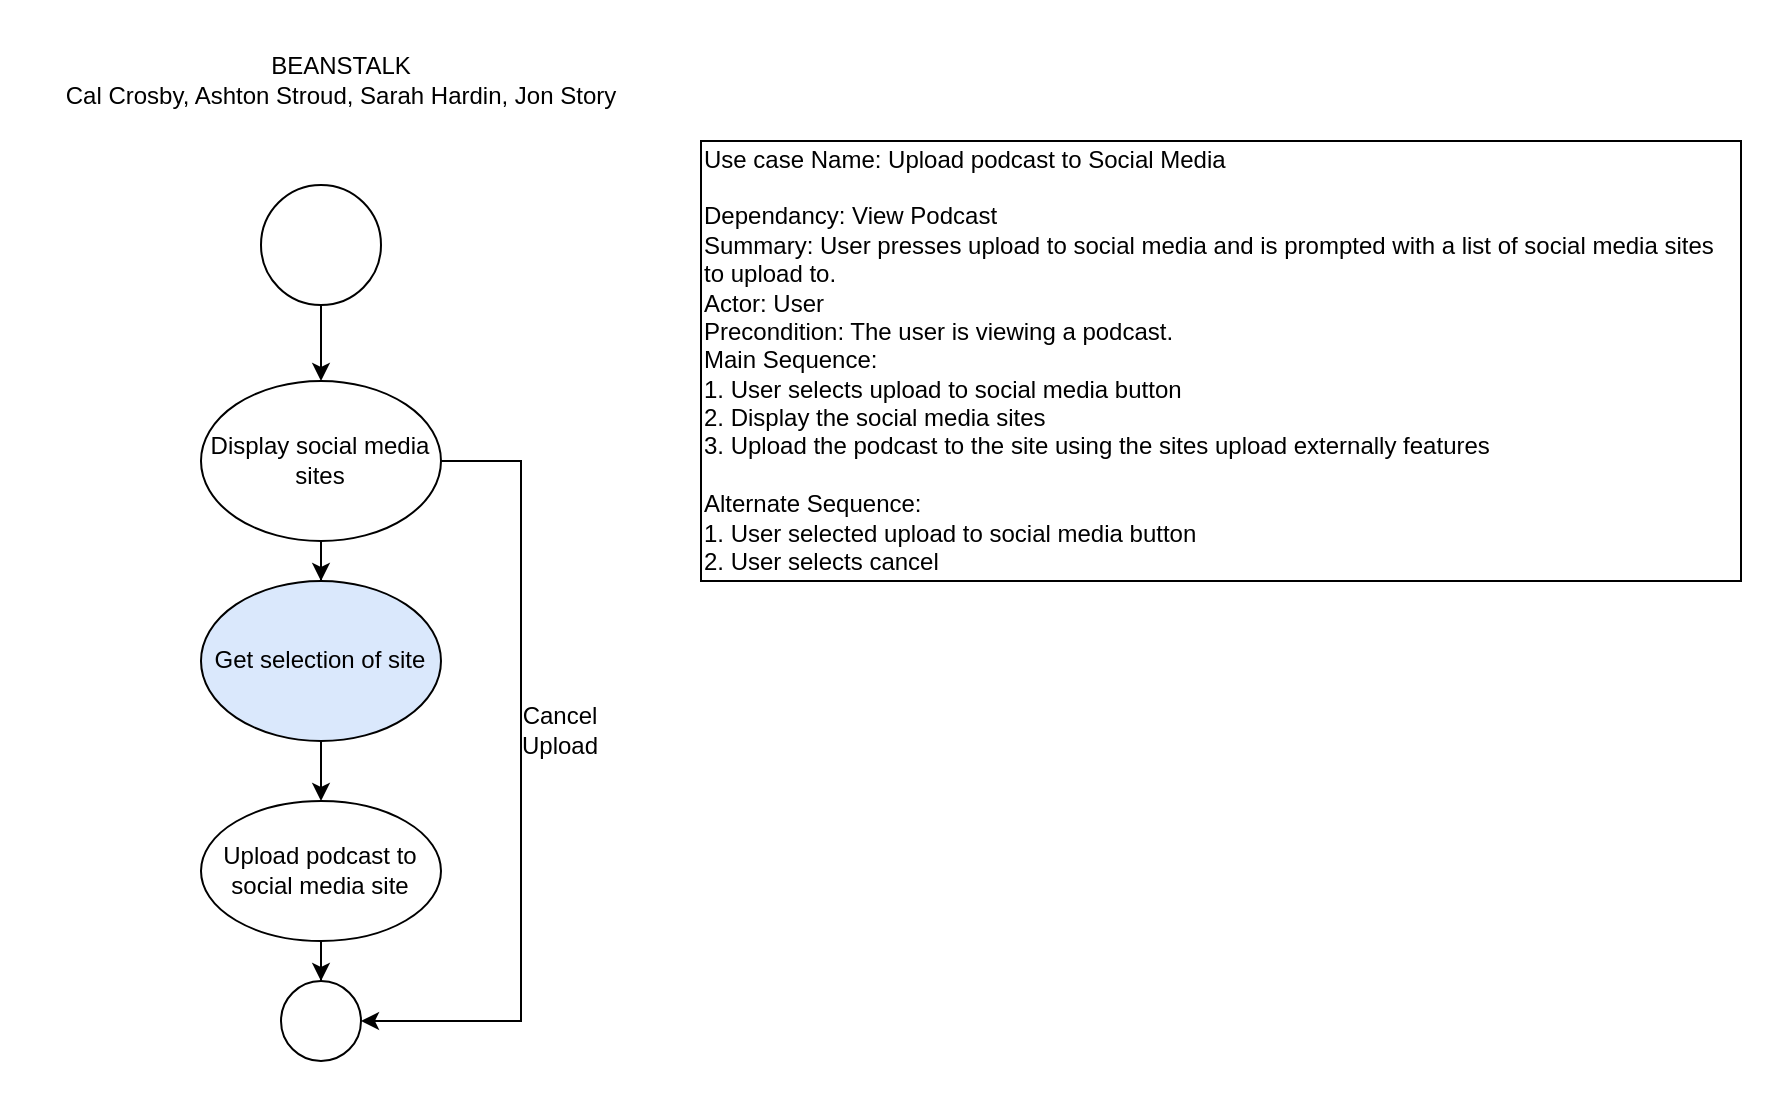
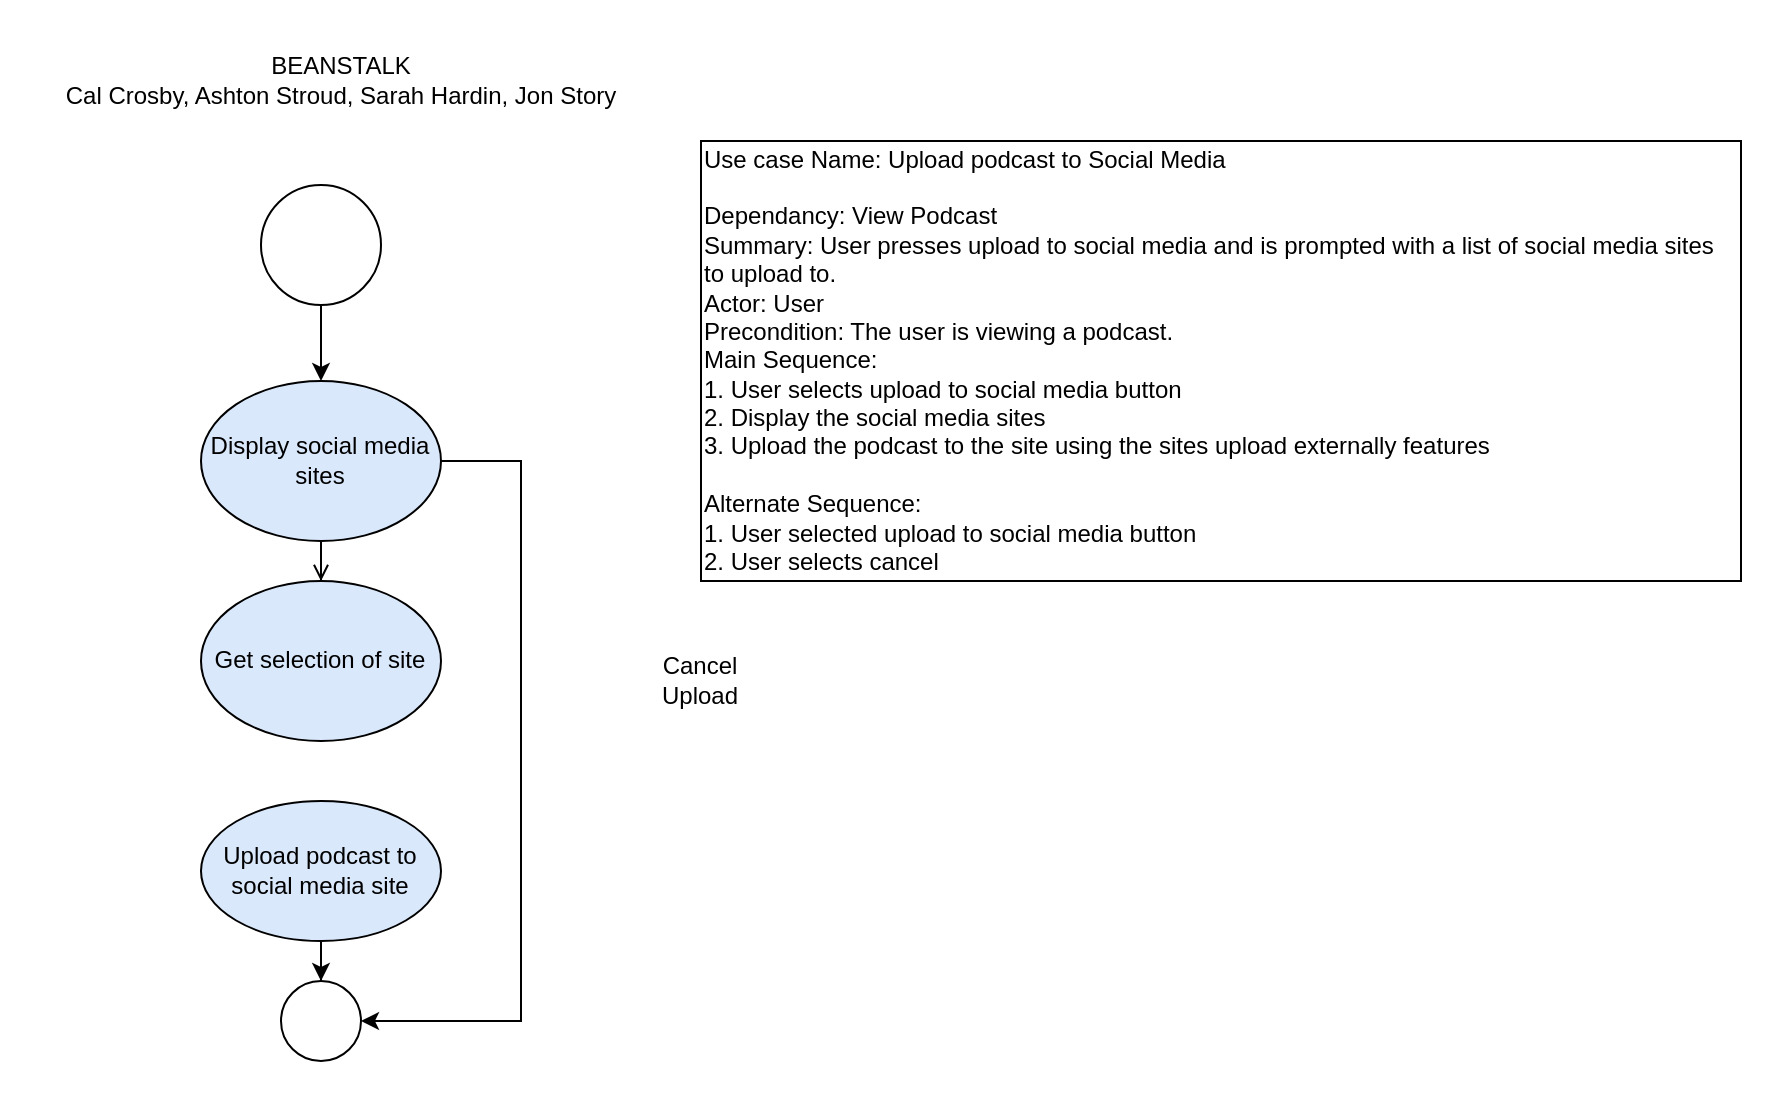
(321, 461) -> (321, 461)
(321, 566) -> (321, 569)
(561, 731) -> (701, 681)
(321, 778) -> none
(321, 871) -> (321, 871)
